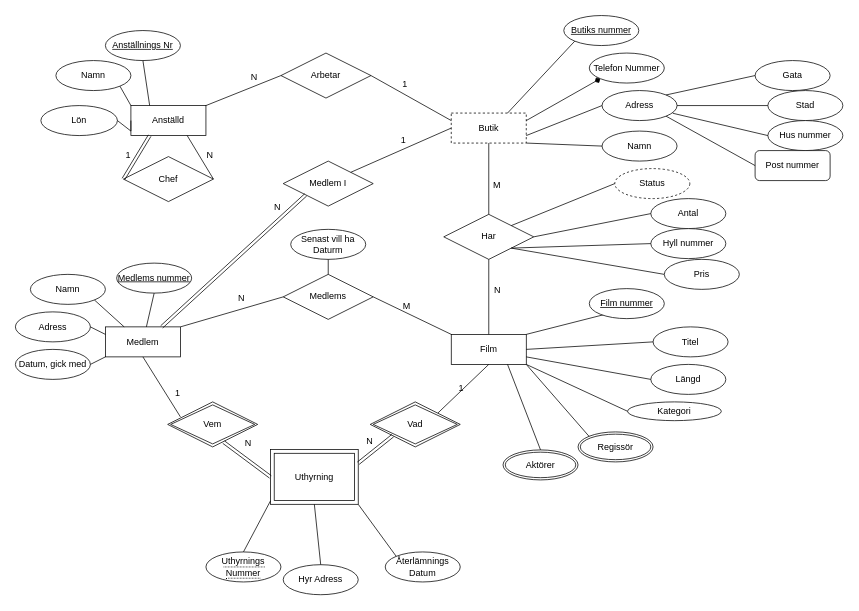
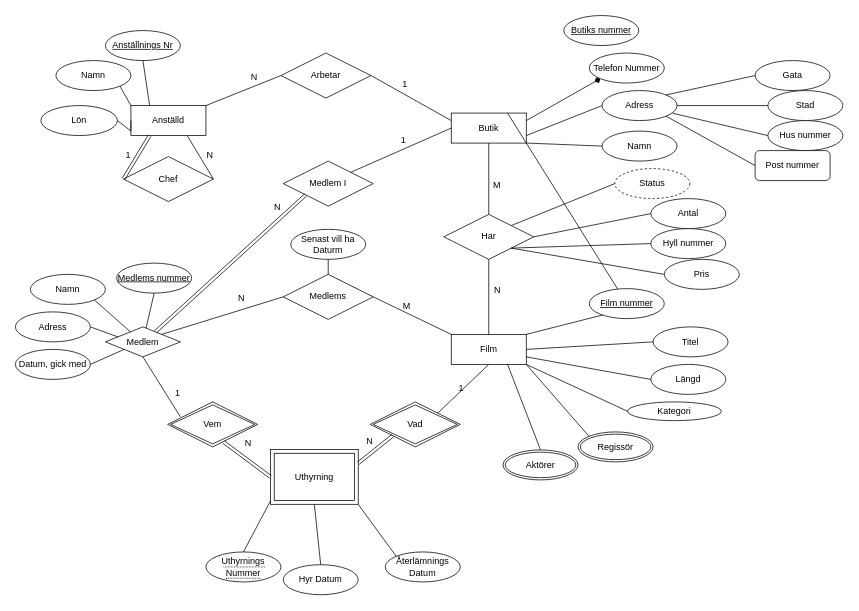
(541, 77) -> (562, 200)
(489, 128) -> (489, 128)
(143, 342) -> (143, 342)
(321, 579) -> (321, 579)
